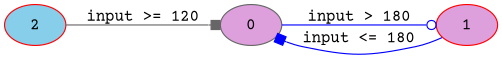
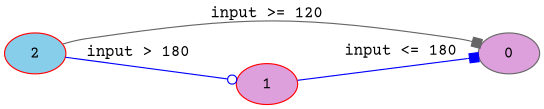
(354, 25) -> (146, 68)
